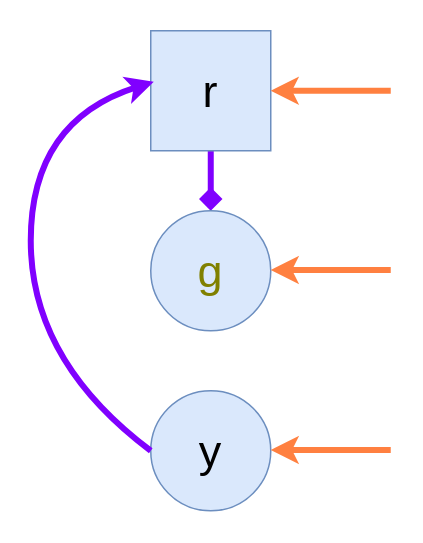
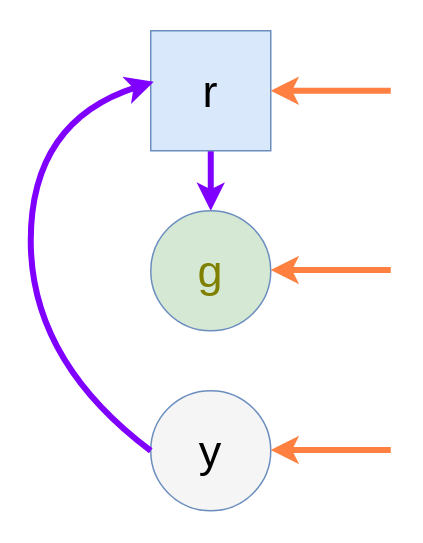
(211, 188) -> (211, 188)
(211, 271) -> (211, 271)
(211, 451) -> (211, 451)
